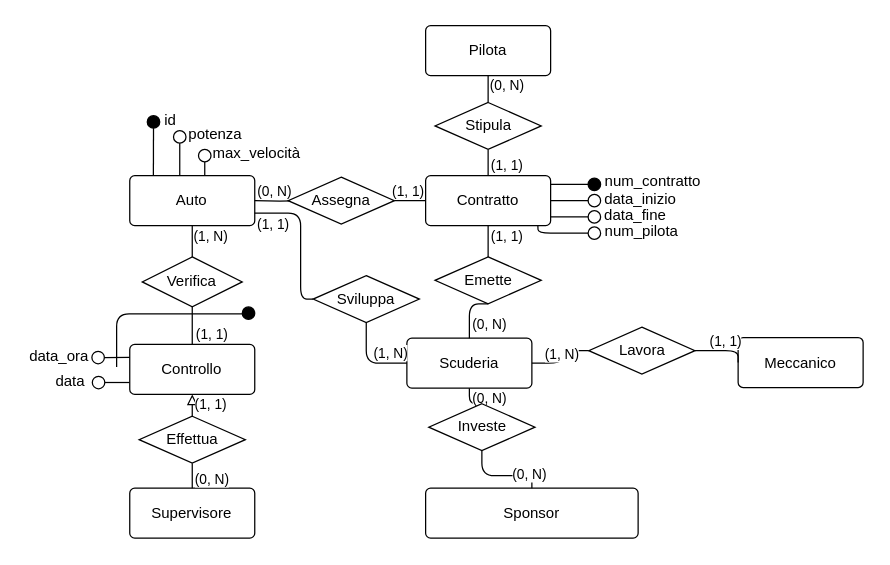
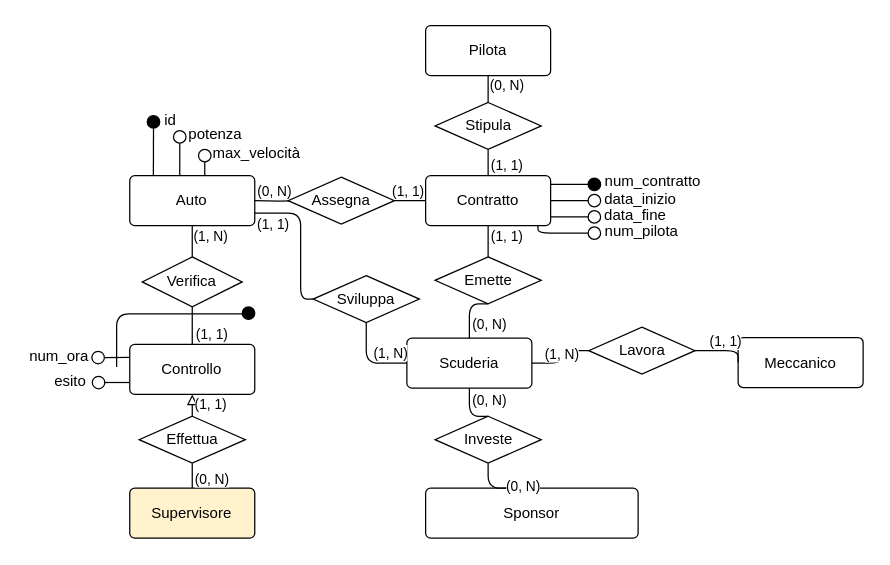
(59, 357) -> (59, 357)
(71, 382) -> (71, 382)
(482, 427) -> (488, 440)
(192, 513) -> (192, 513)
